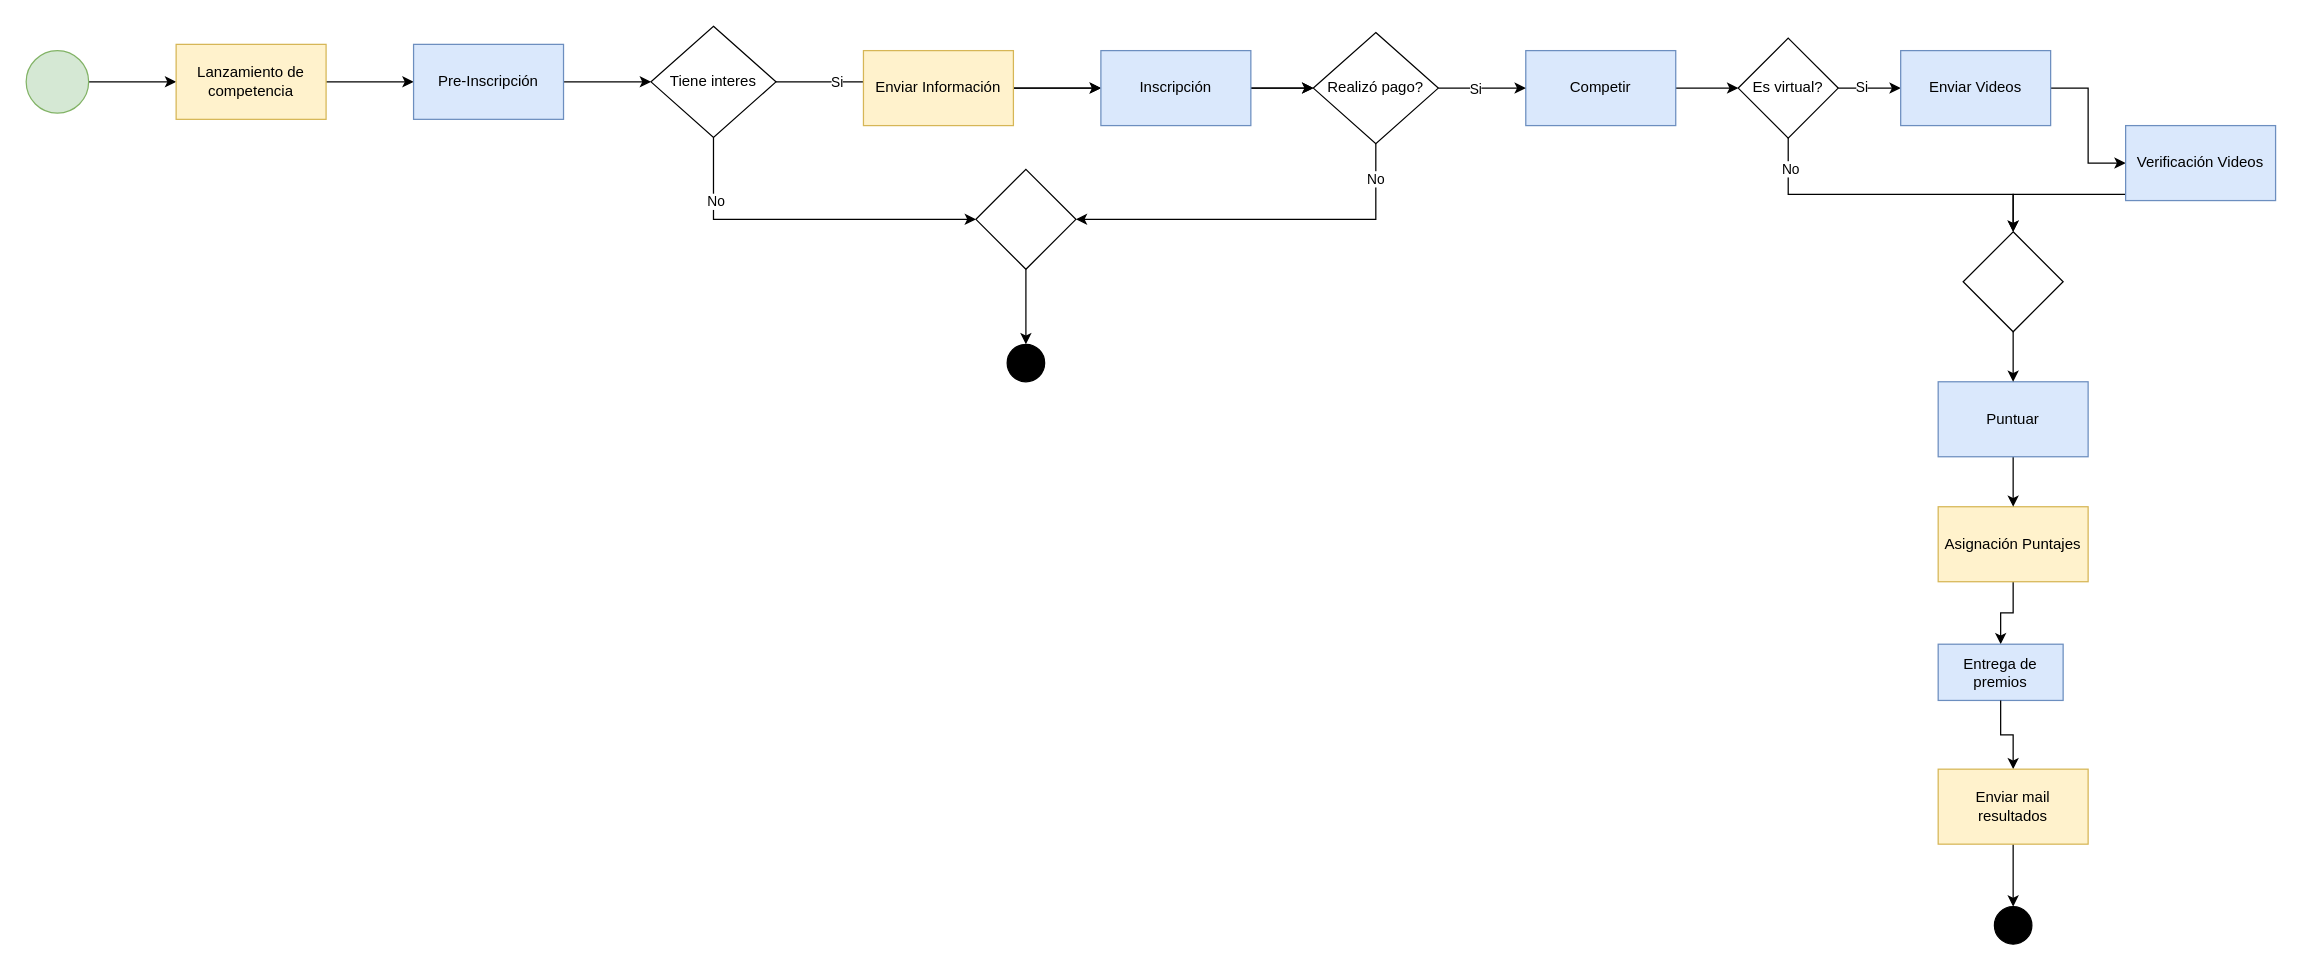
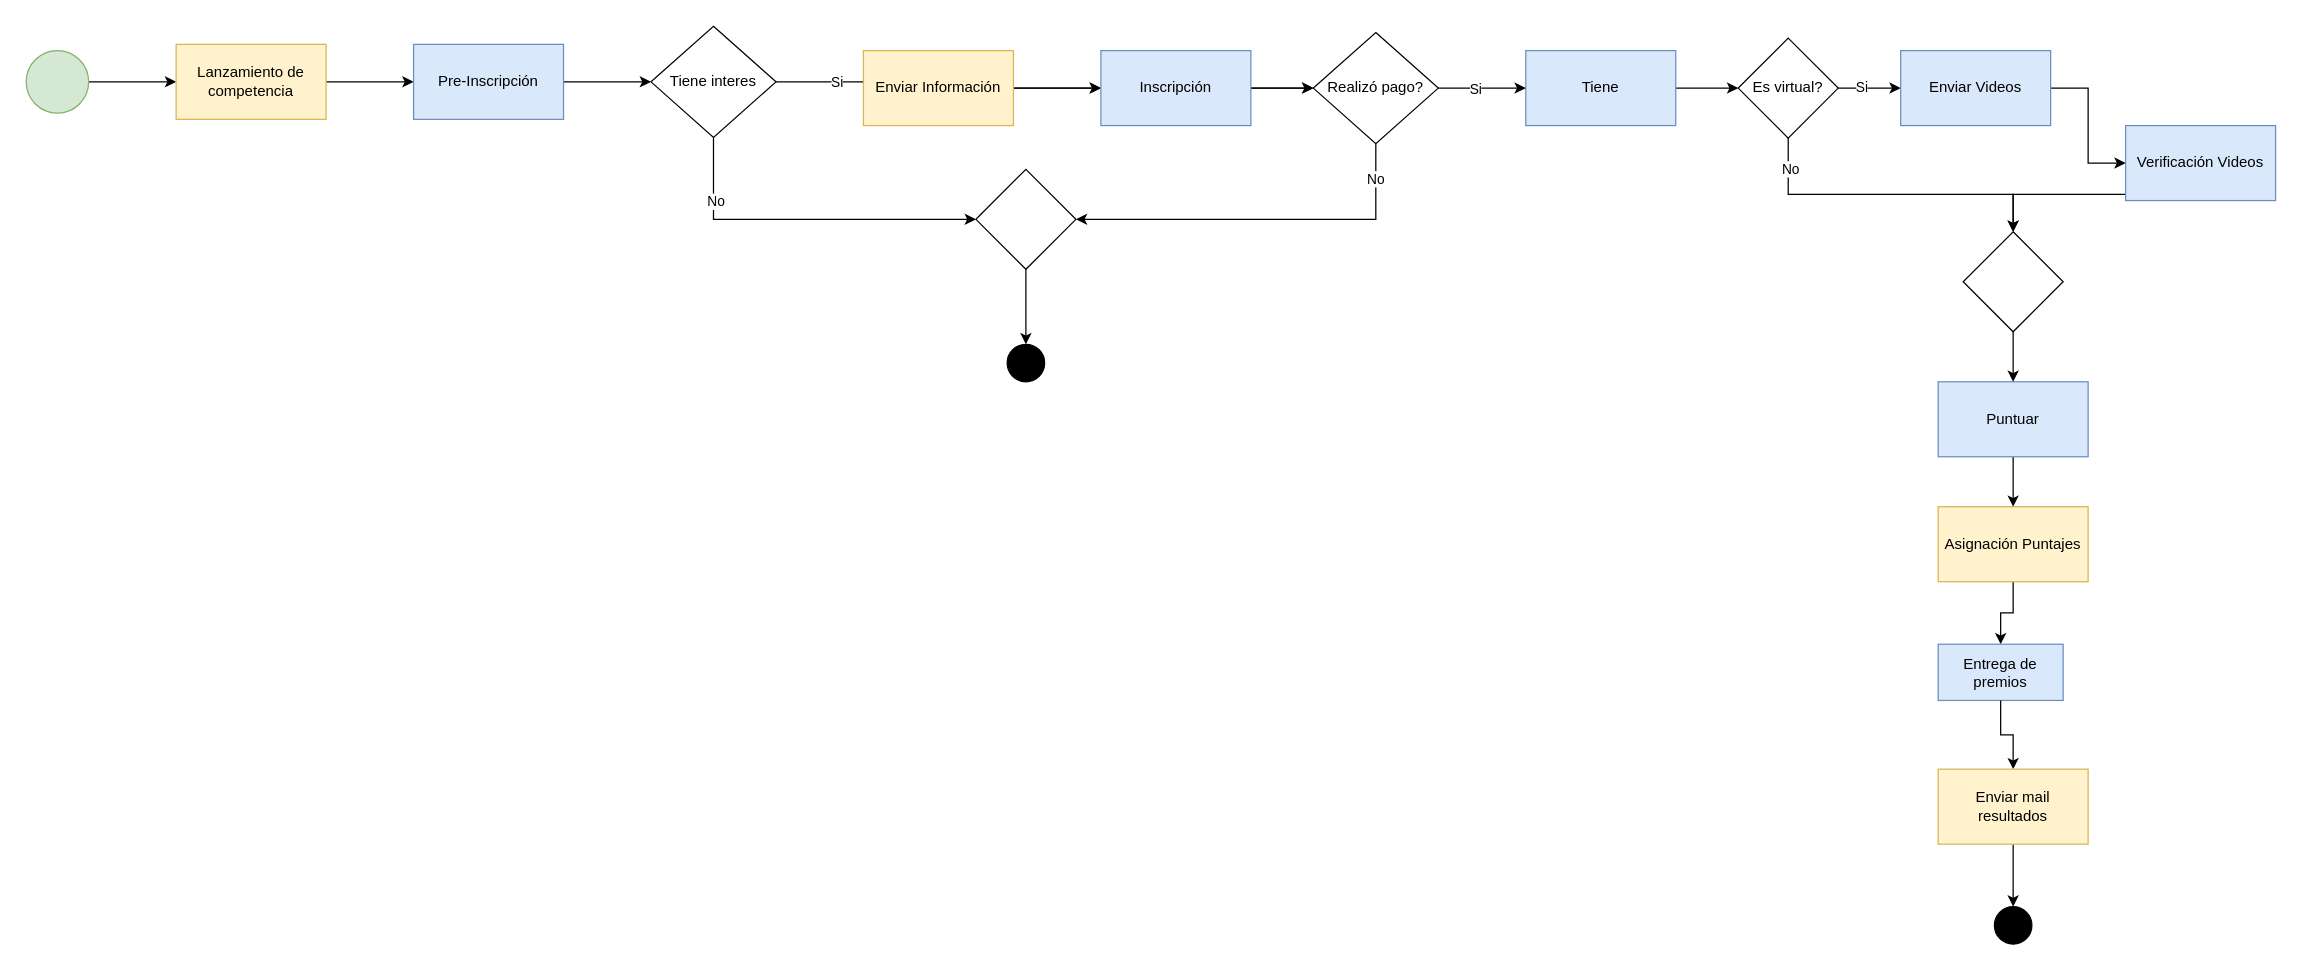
(1601, 88) -> (1601, 88)
